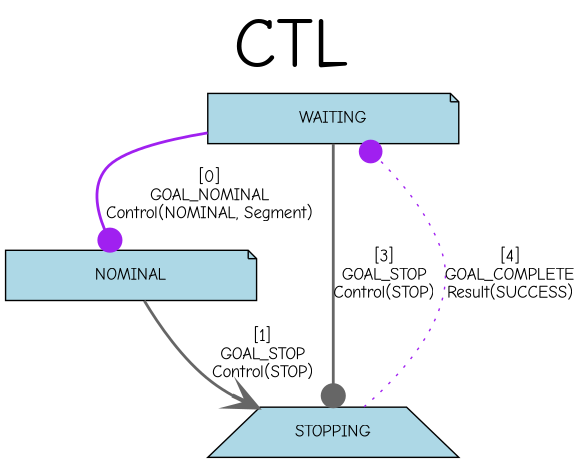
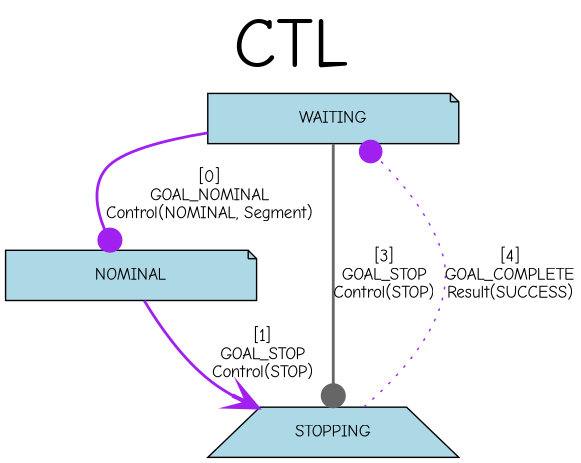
(183, 354) -> (183, 354)
